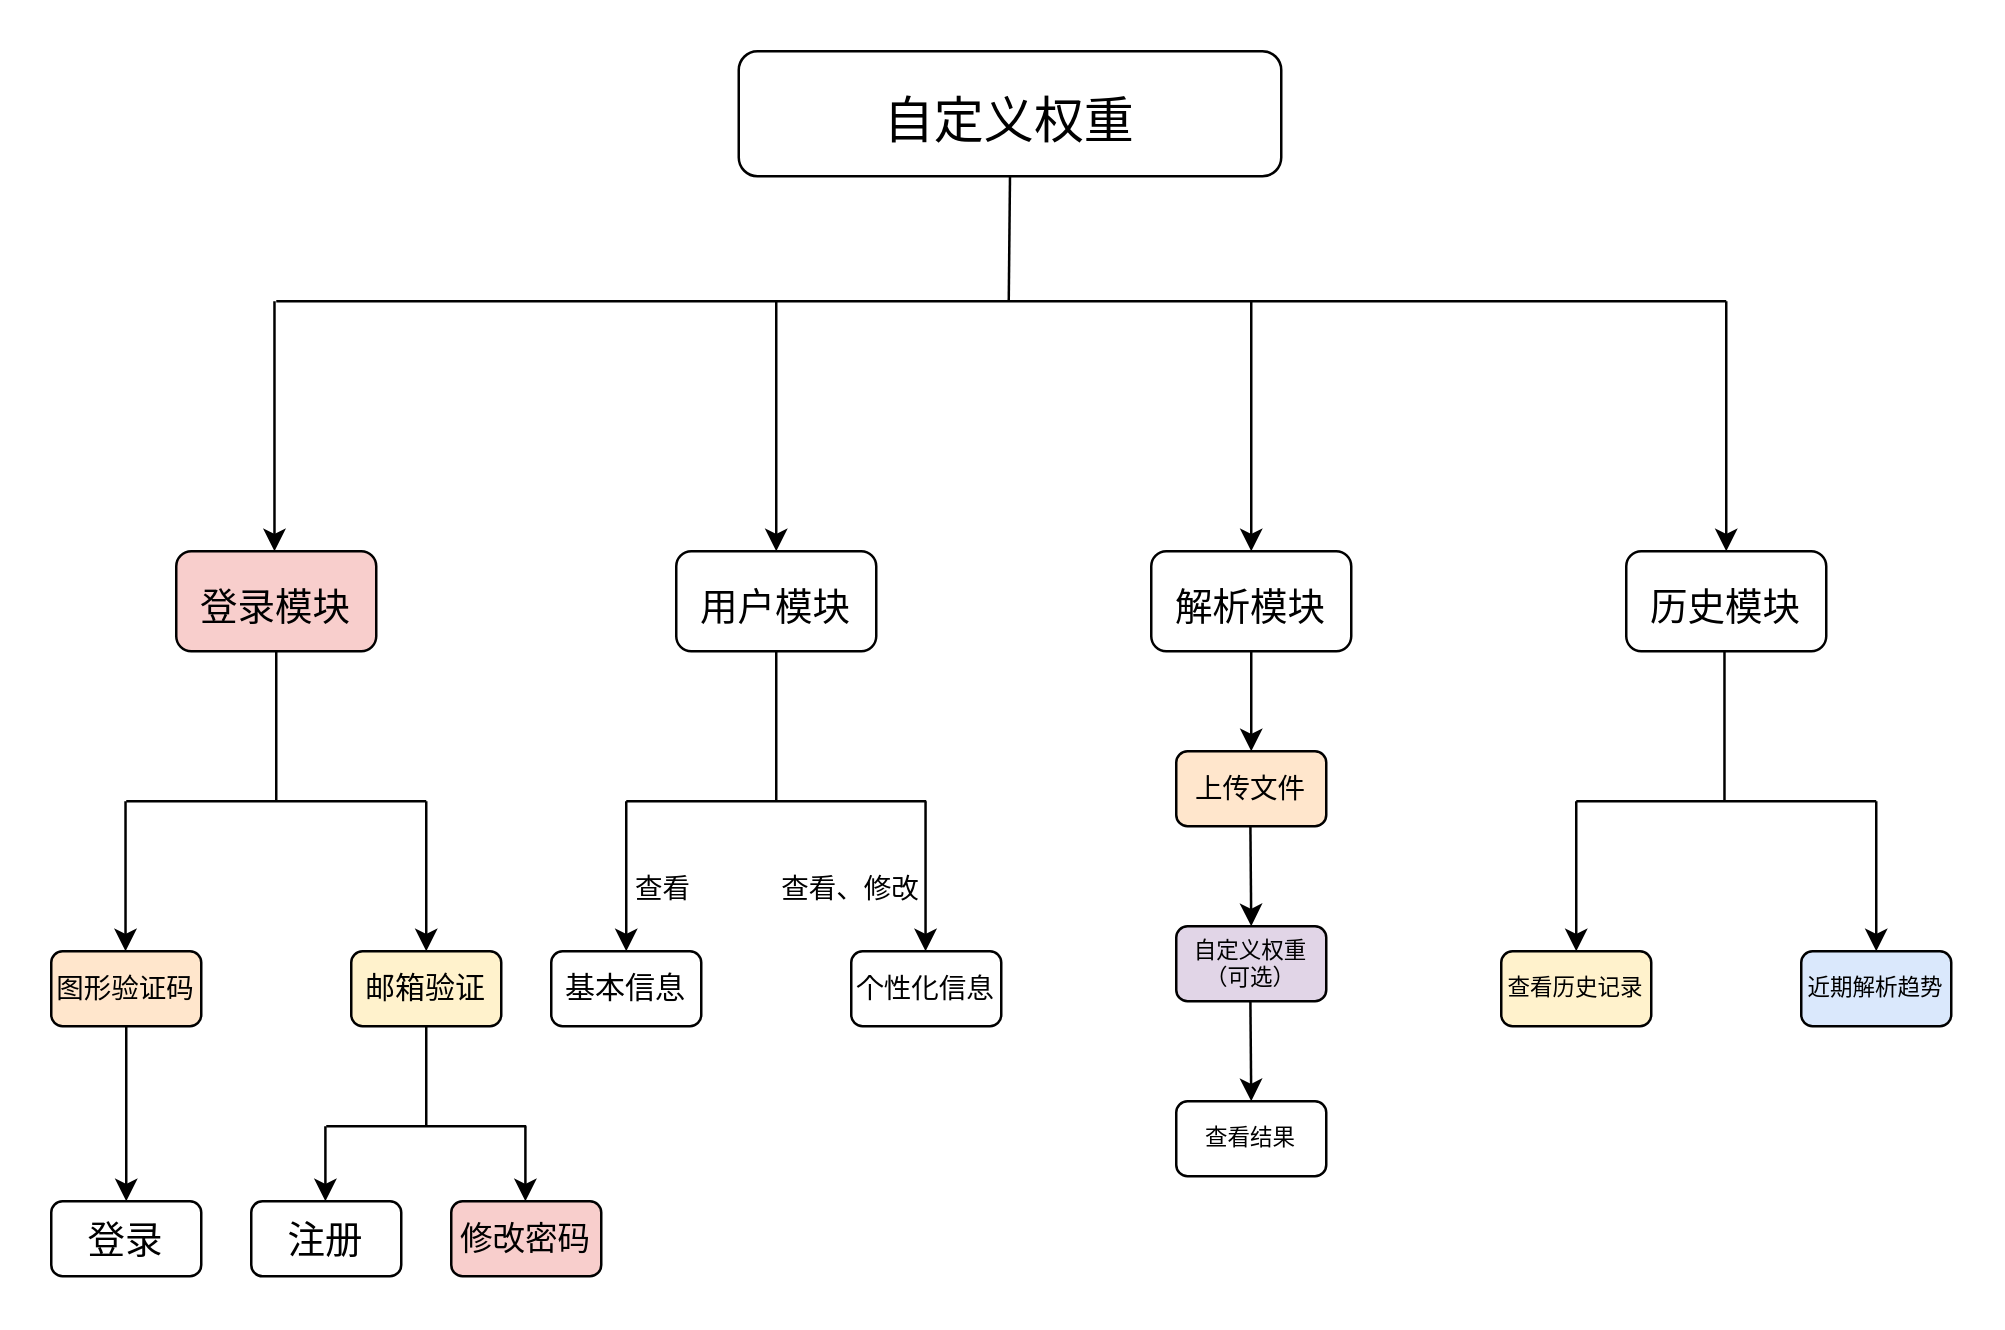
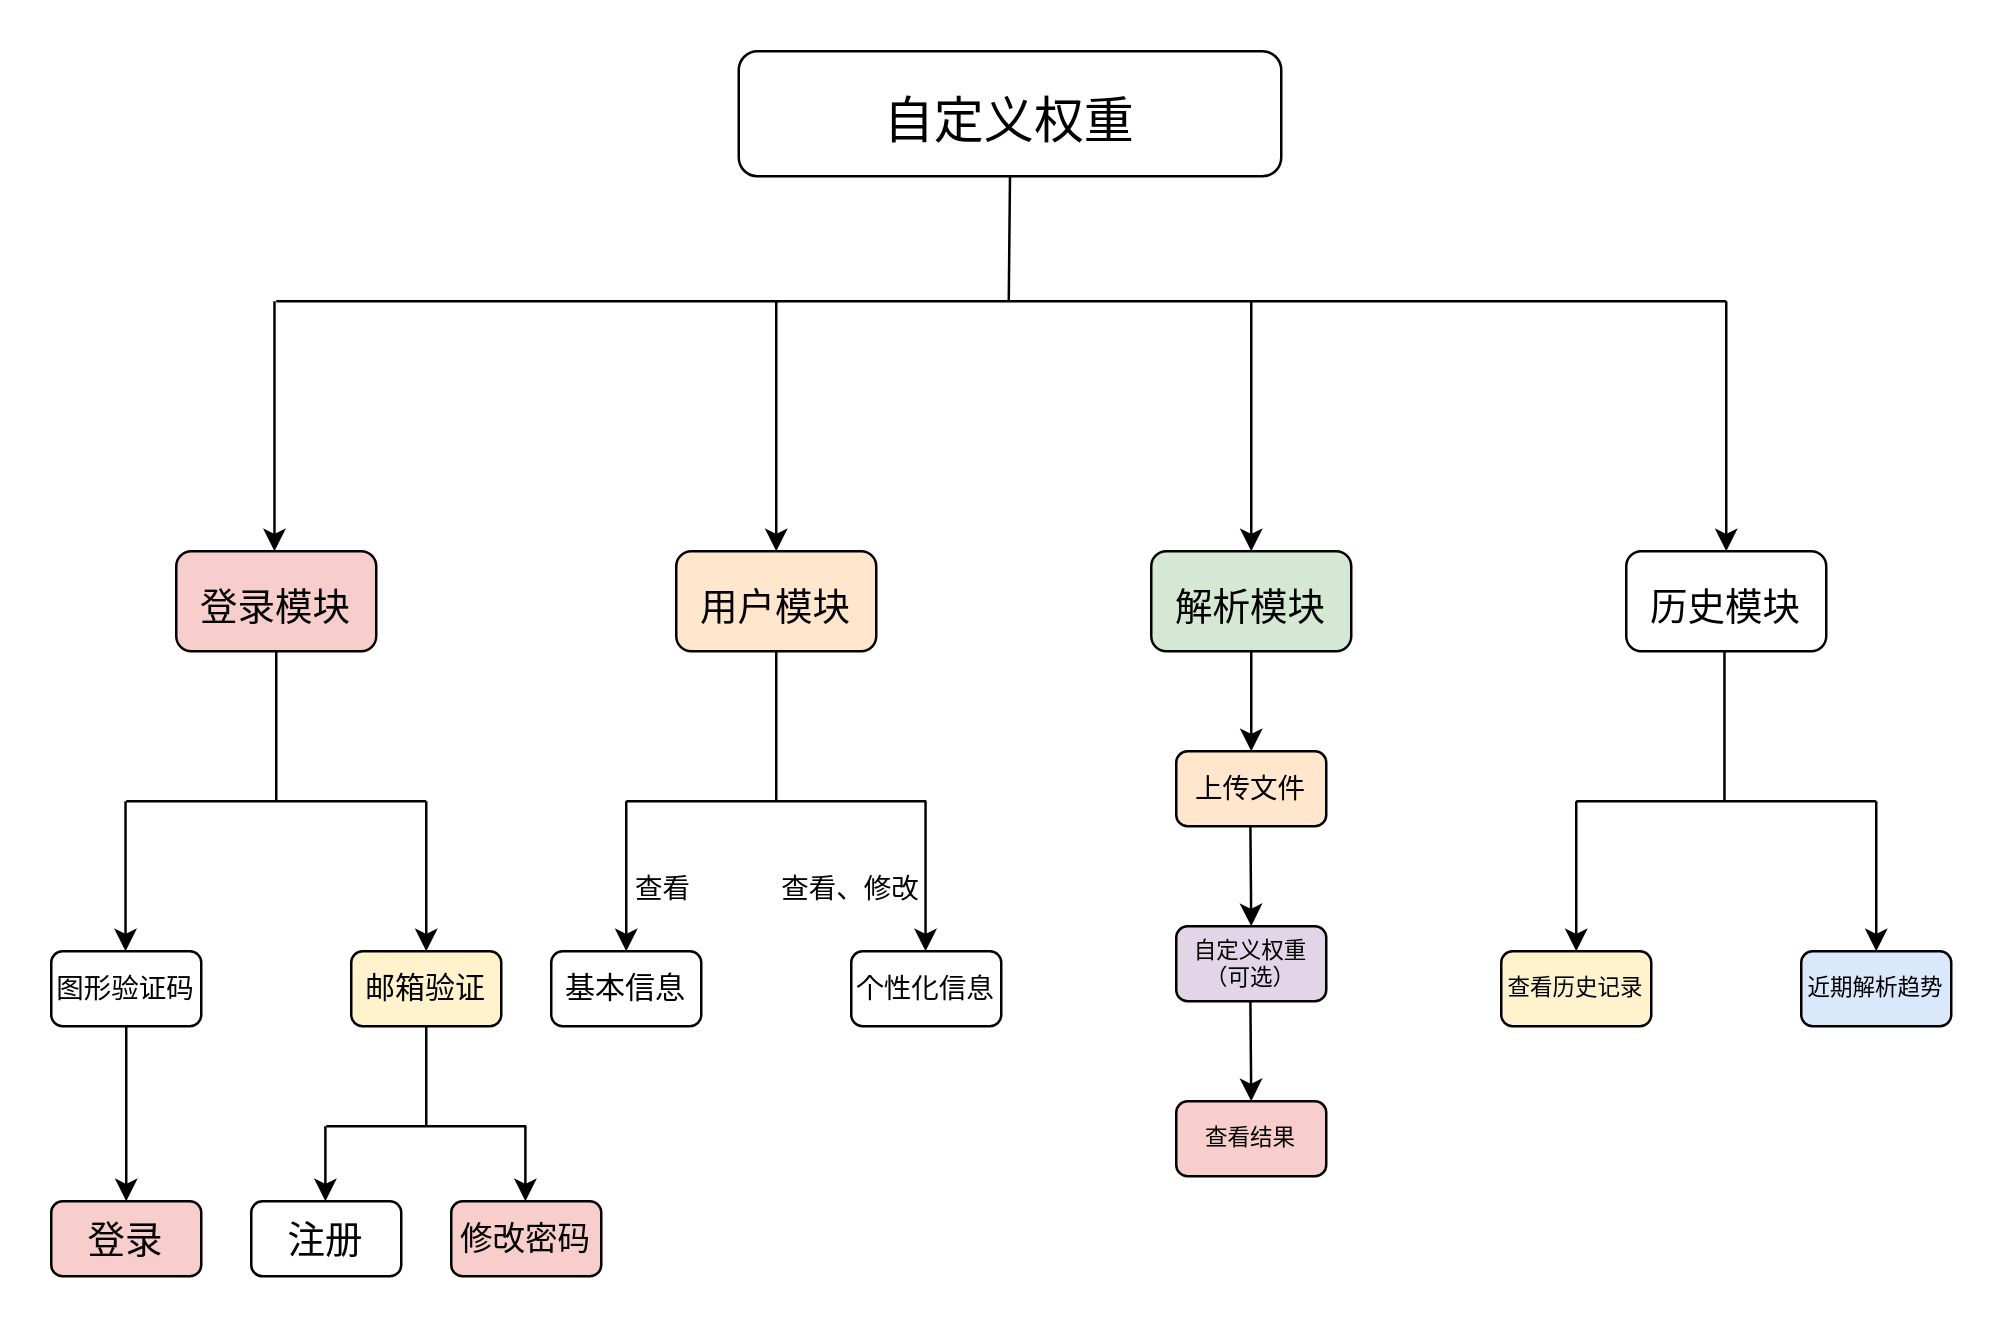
(776, 601) -> (776, 601)
(1251, 601) -> (1251, 601)
(126, 989) -> (126, 989)
(1251, 1139) -> (1251, 1139)
(126, 1239) -> (126, 1239)
